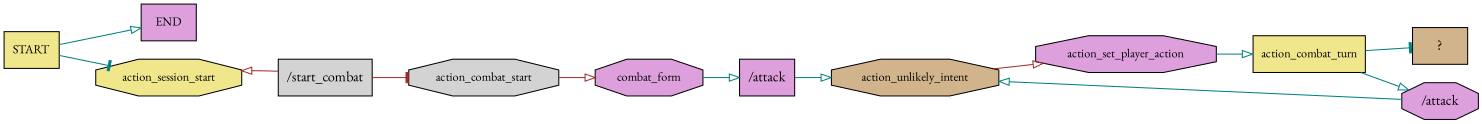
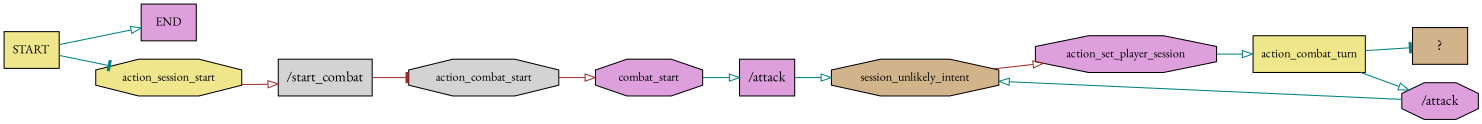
(1126, 54) -> (1126, 54)
(265, 71) -> (255, 84)
(649, 78) -> (649, 78)
(915, 78) -> (915, 78)
